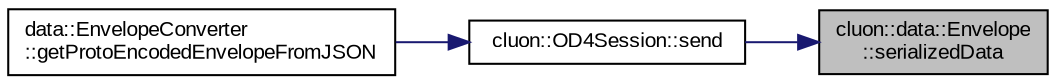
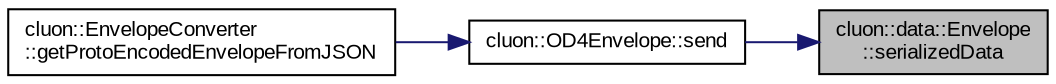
(202, 42) -> (202, 42)
(607, 42) -> (607, 42)
